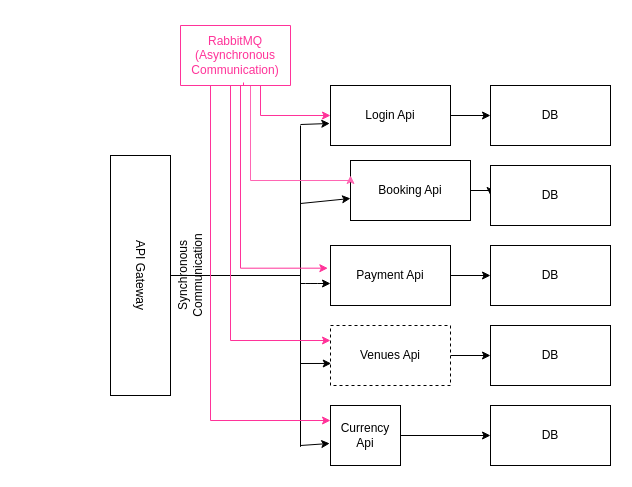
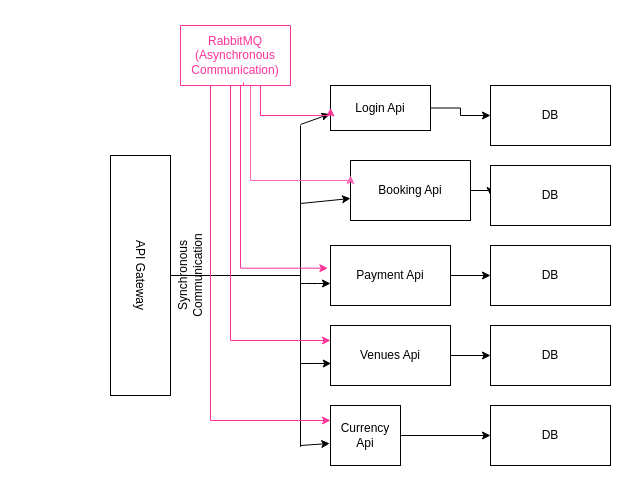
(391, 116) -> (381, 108)
(391, 356) -> (391, 356)
